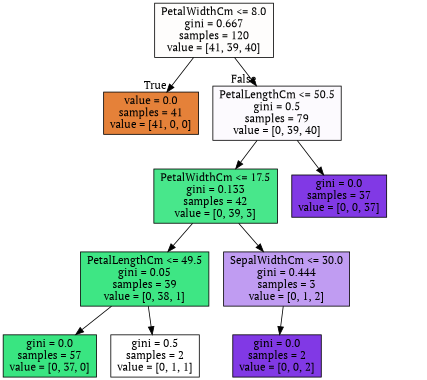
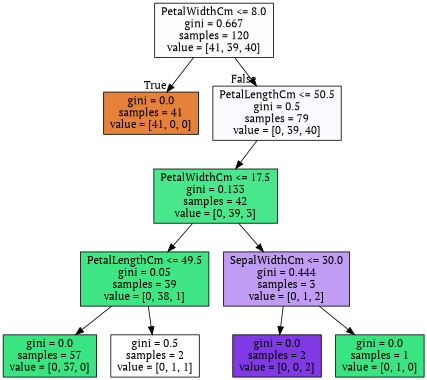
(151, 113) -> (151, 113)
(339, 196) -> none
none -> (380, 356)
